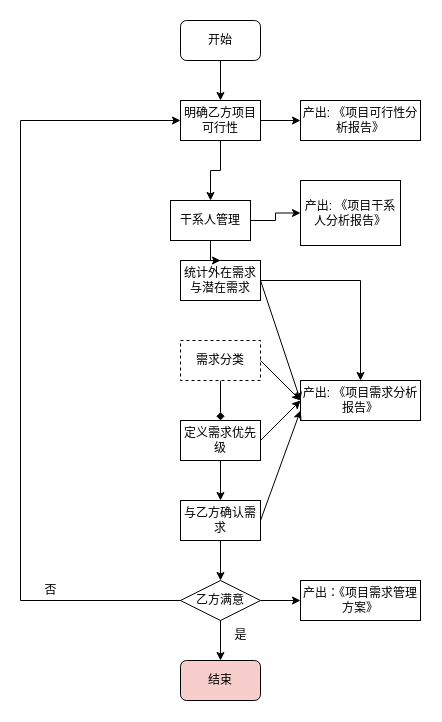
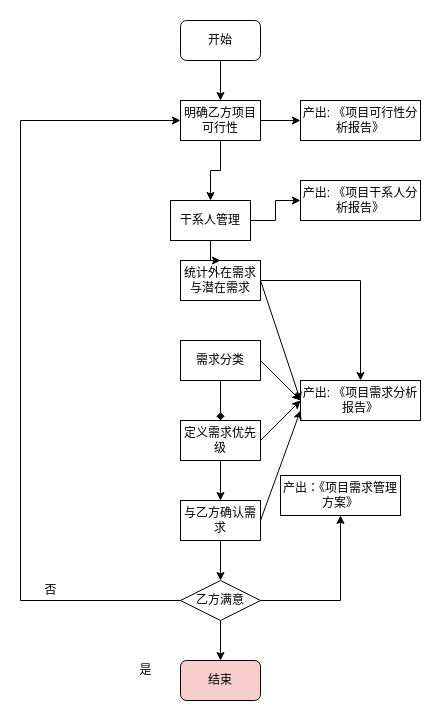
(351, 213) -> (361, 201)
(221, 361) -> (221, 361)
(361, 601) -> (341, 496)
(241, 636) -> (146, 671)
